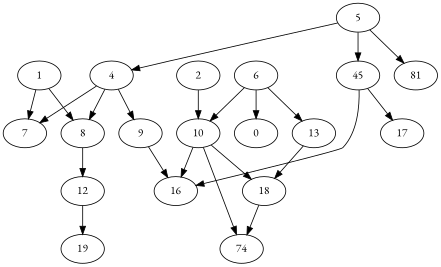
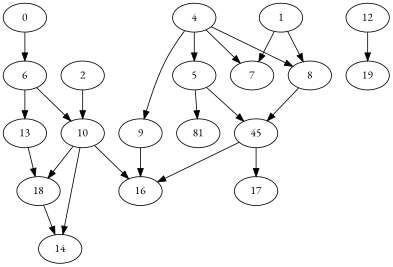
(239, 45) -> (194, 43)
(256, 100) -> (25, 43)
(83, 158) -> (286, 101)
(242, 249) -> (60, 249)
